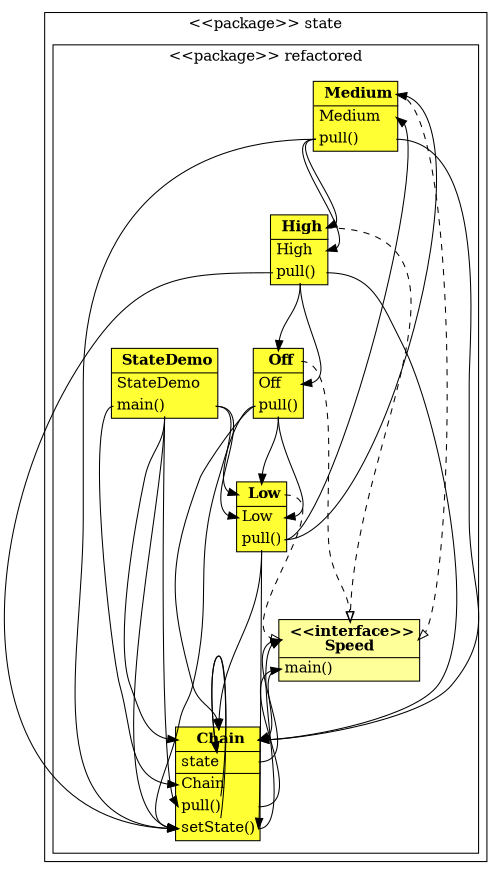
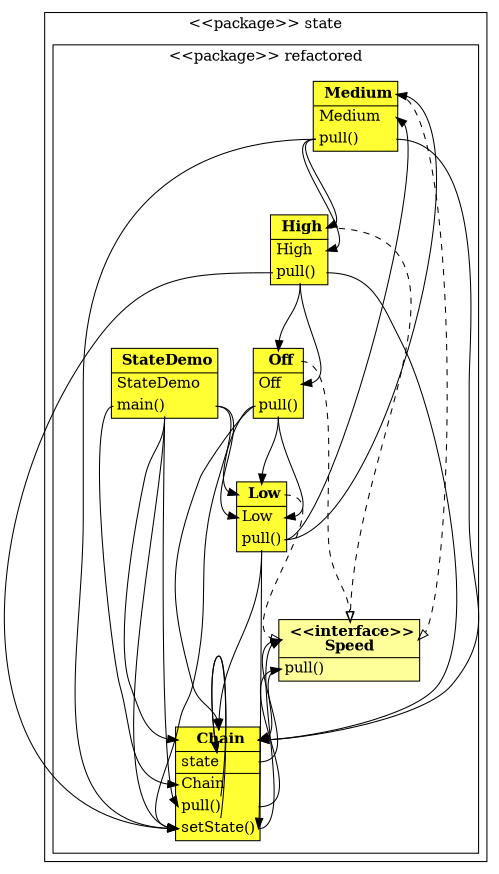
(309, 668) -> (304, 668)
